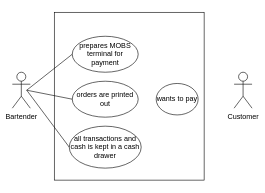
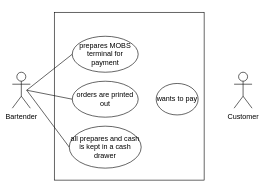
(105, 147) -> (105, 147)
